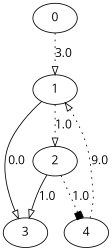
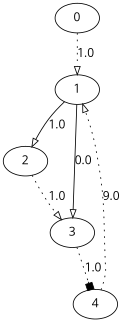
(64, 54) -> (86, 54)
(55, 121) -> (48, 119)
(38, 192) -> (43, 195)
(69, 193) -> (83, 264)
